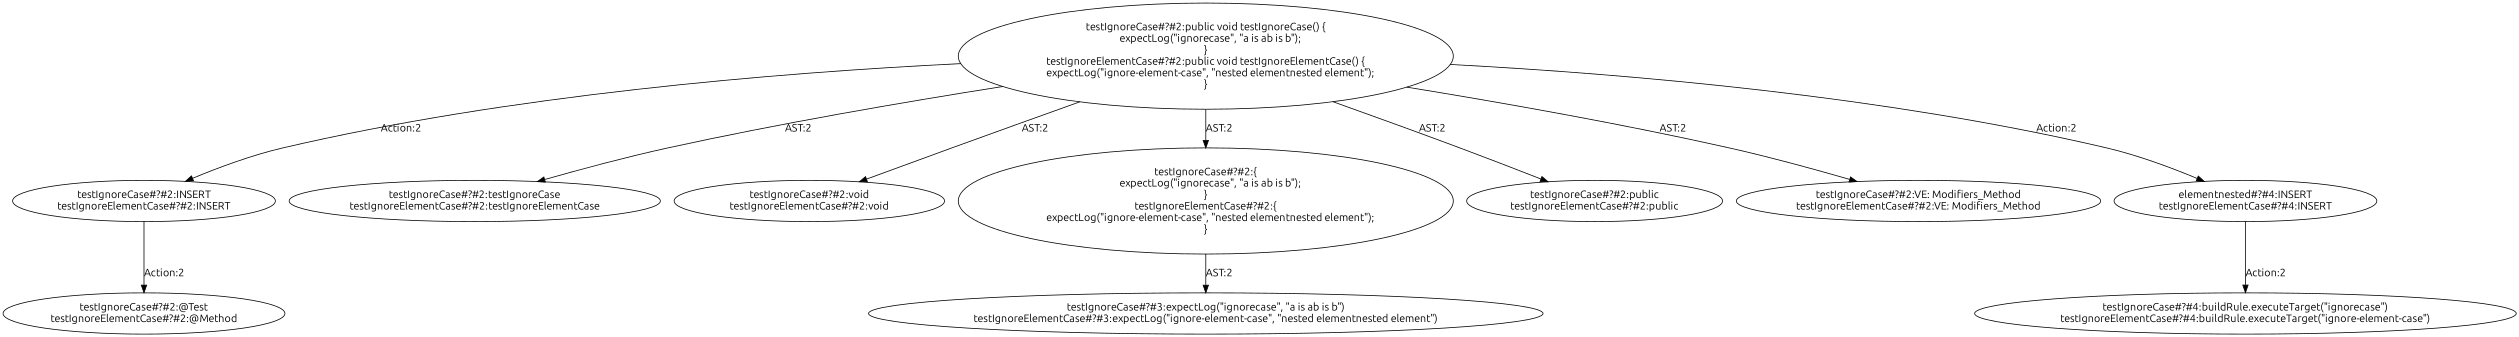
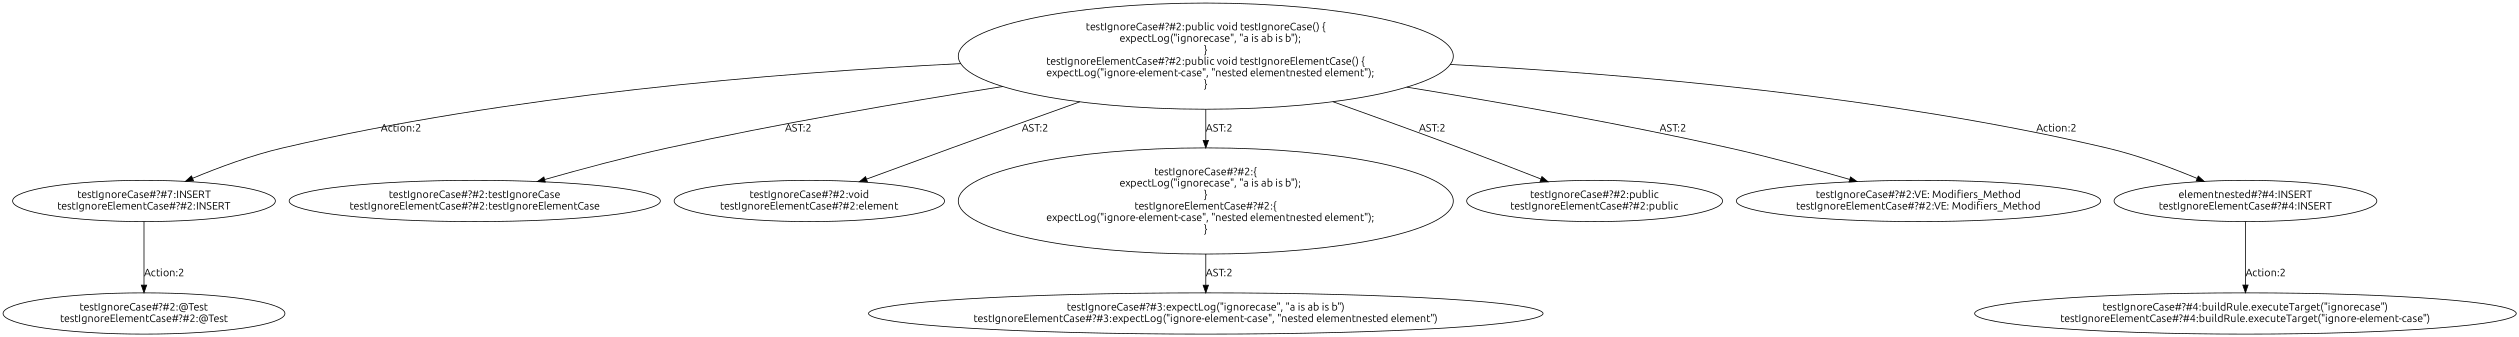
(144, 201) -> (144, 201)
(809, 201) -> (809, 201)
(144, 313) -> (144, 313)
